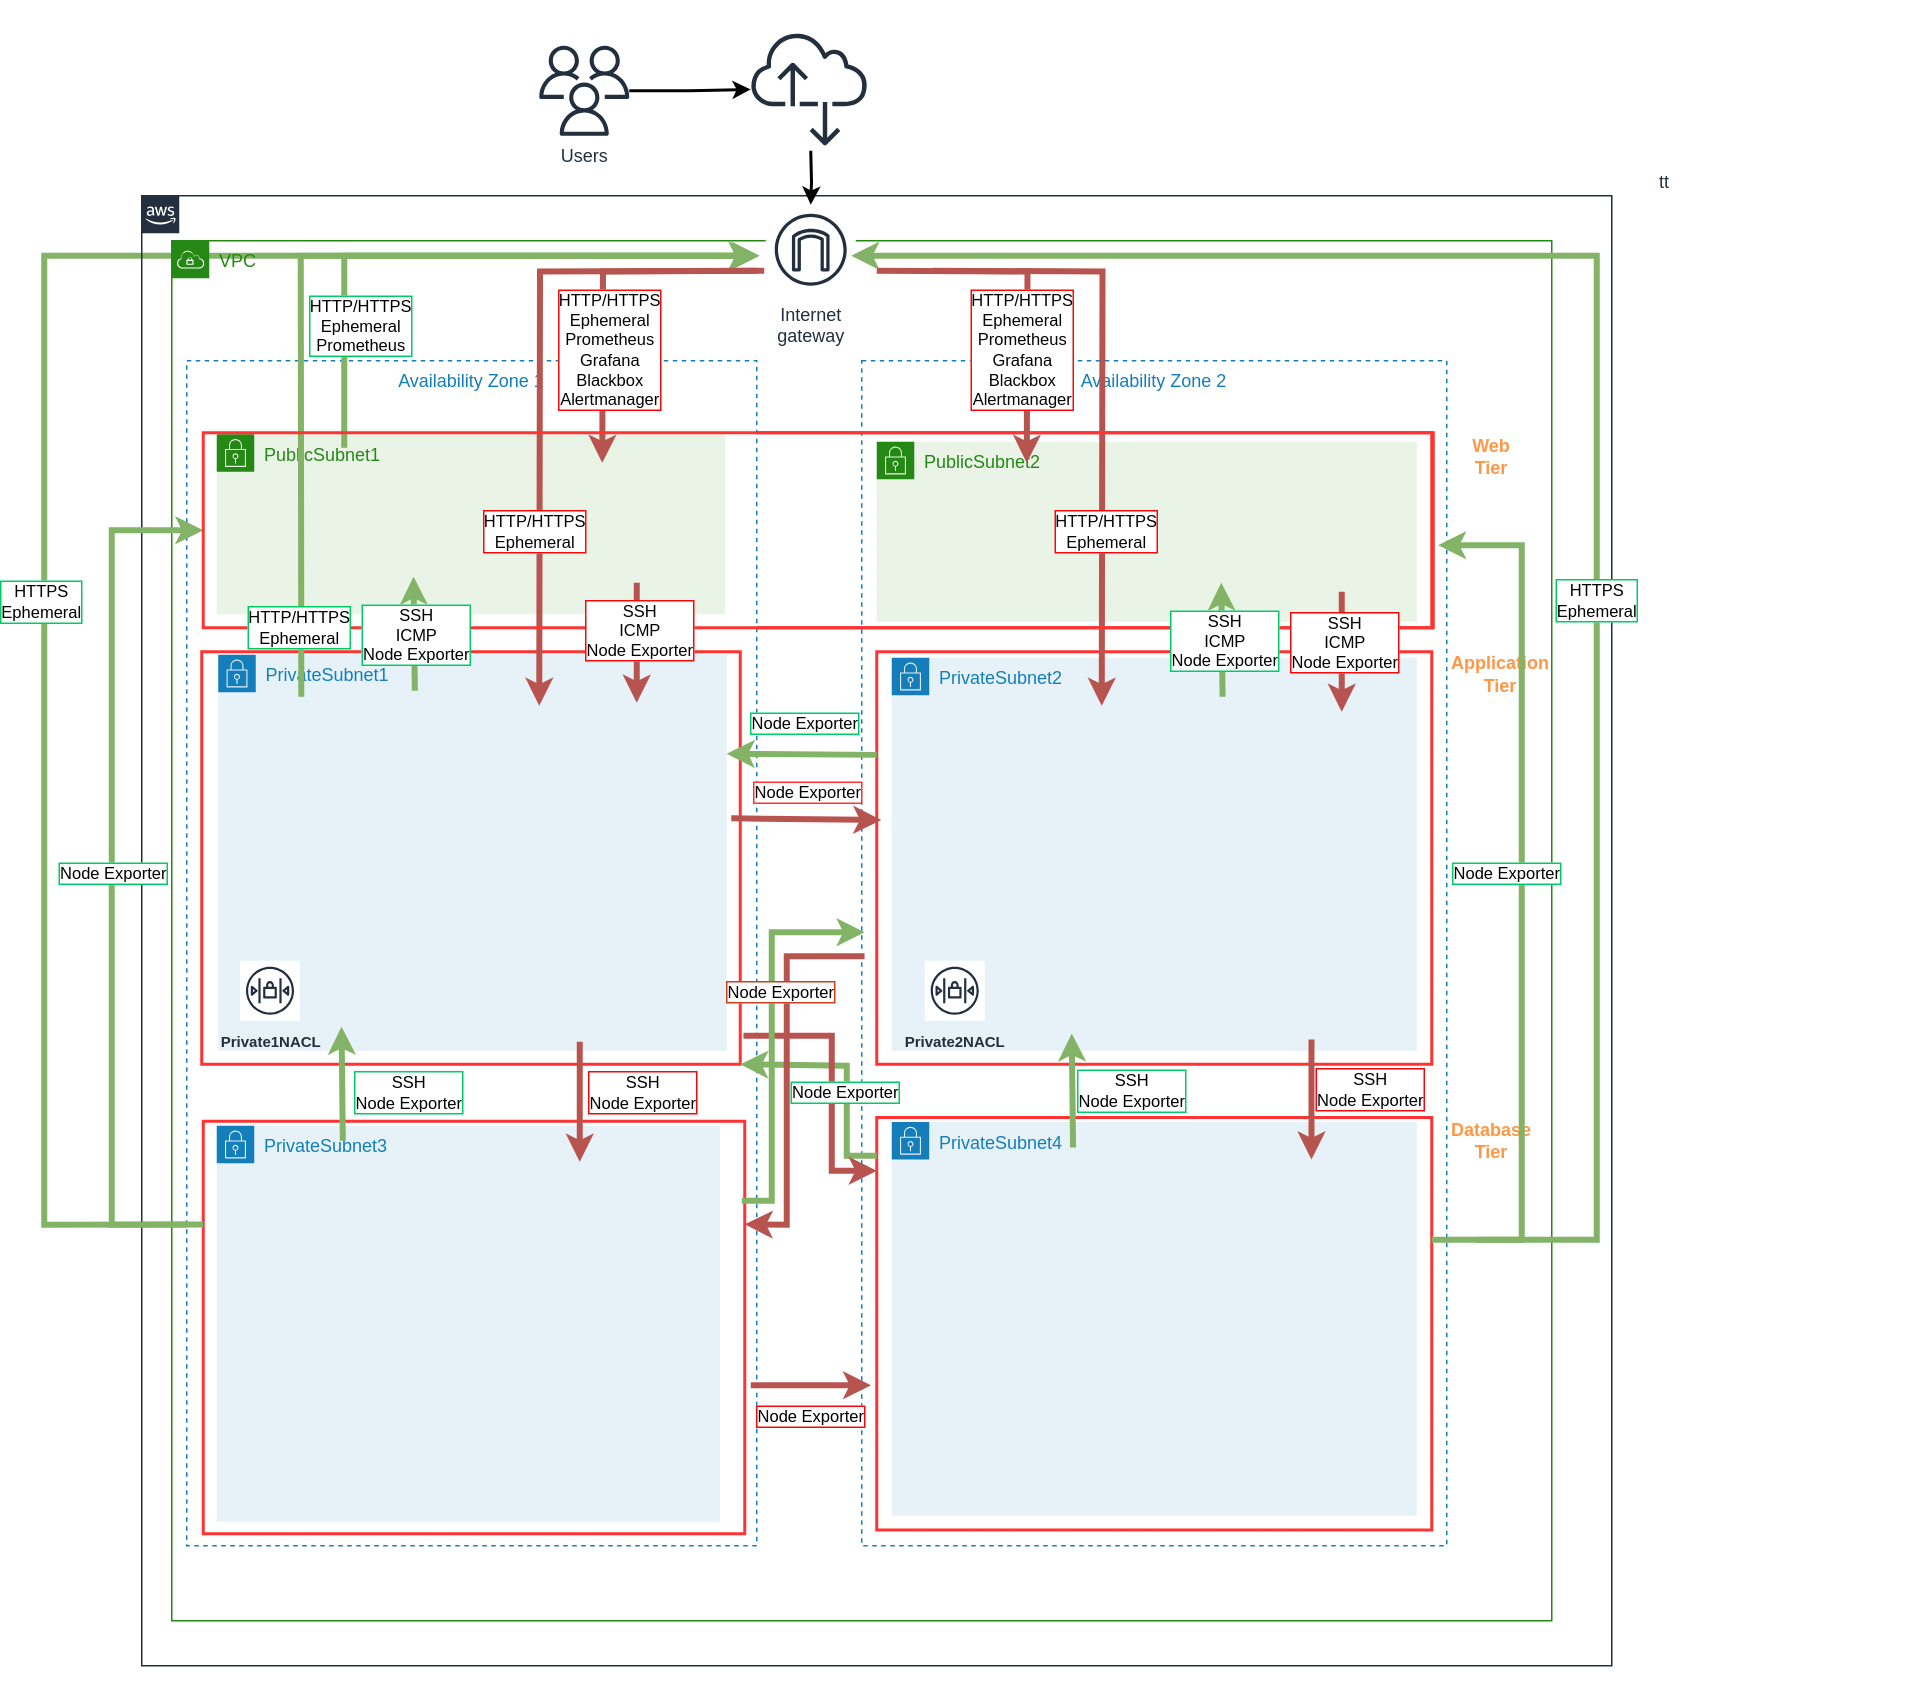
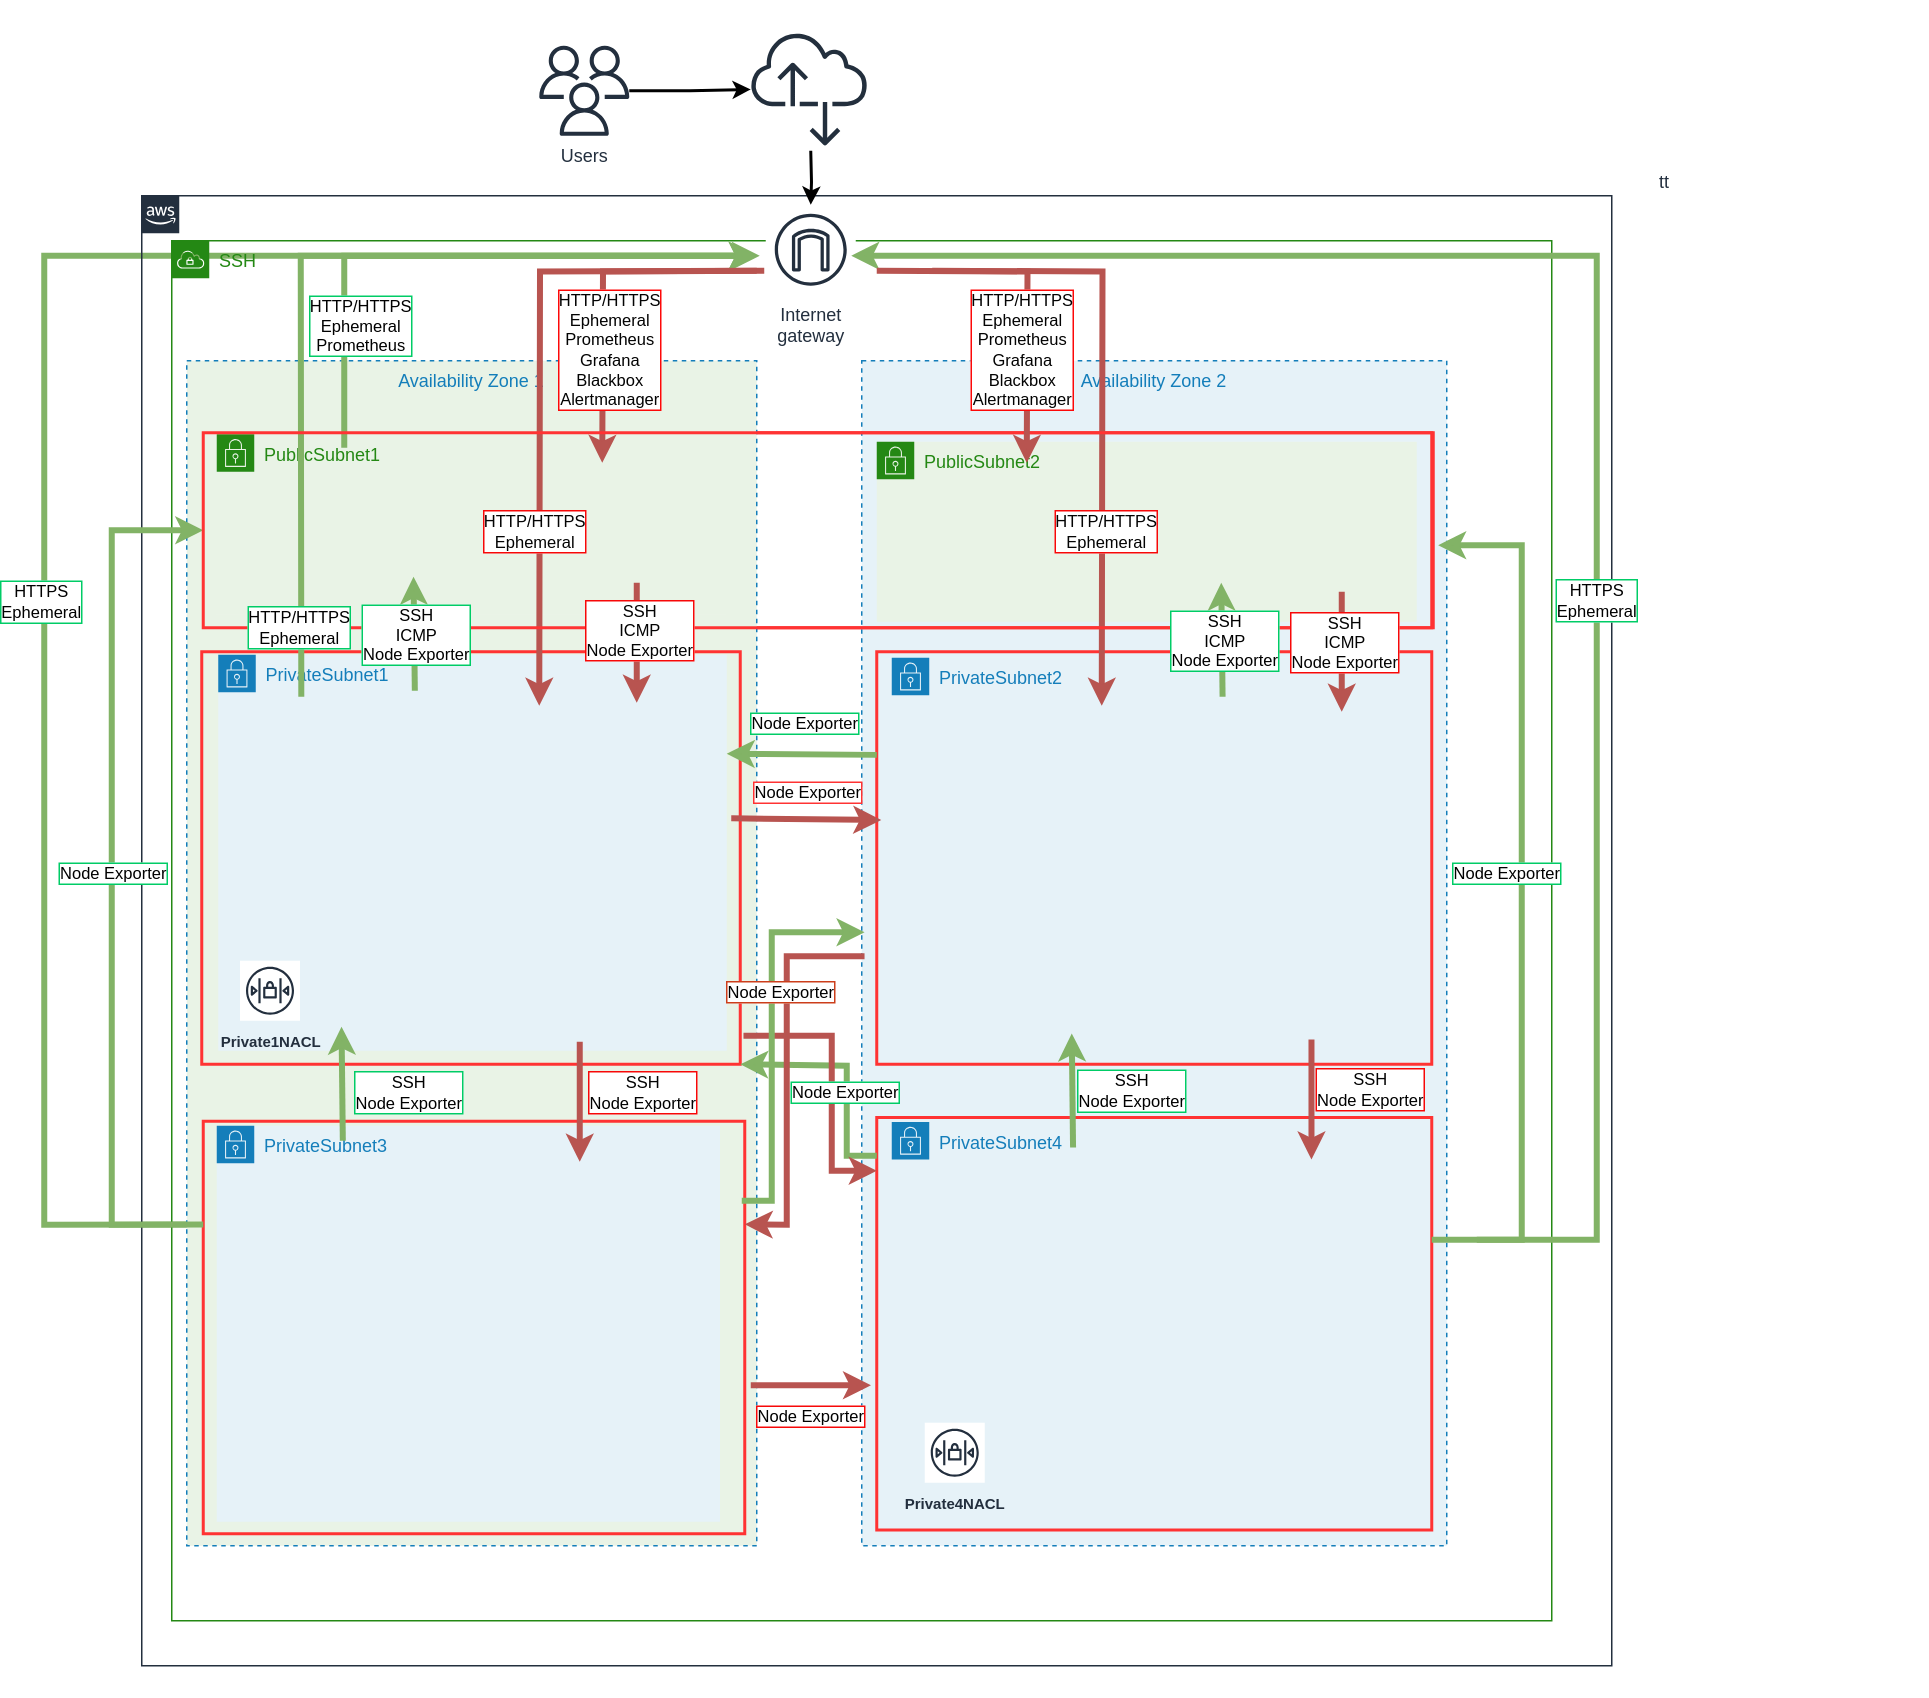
(235, 262) -> (235, 262)
(471, 381) -> (471, 381)
(1154, 381) -> (1154, 381)
(1492, 457) -> none
(1501, 674) -> none
(955, 991) -> none
(1492, 1140) -> none
none -> (955, 1453)
